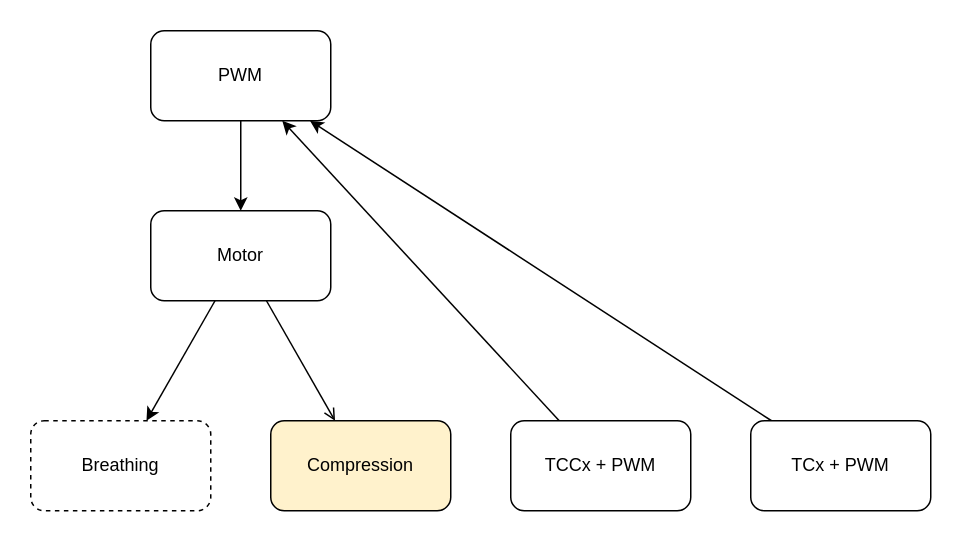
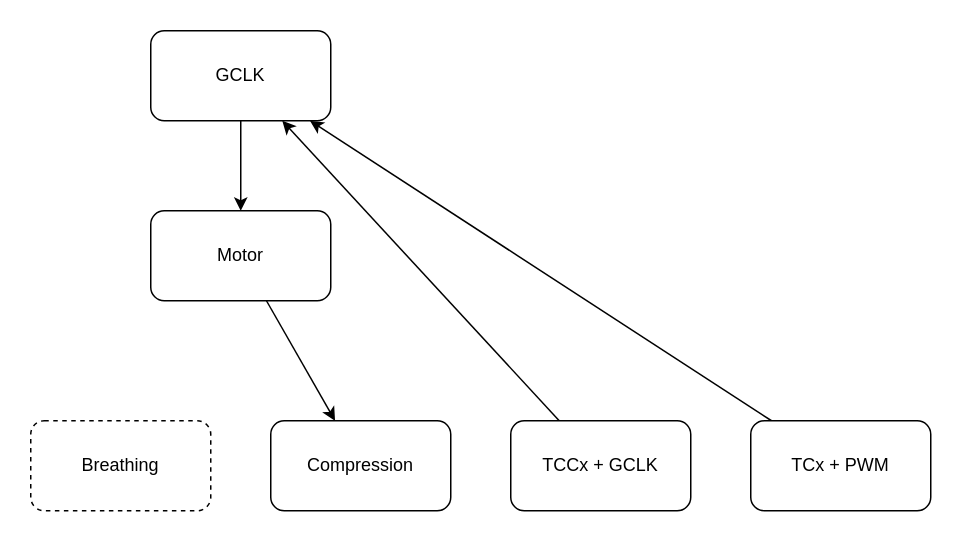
(241, 76) -> (241, 76)
(183, 357) -> none
(330, 413) -> (329, 411)
(361, 466) -> (361, 466)
(601, 466) -> (601, 466)
